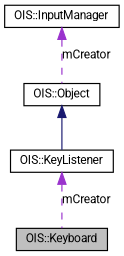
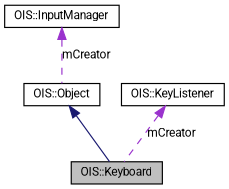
(62, 134) -> (93, 139)
